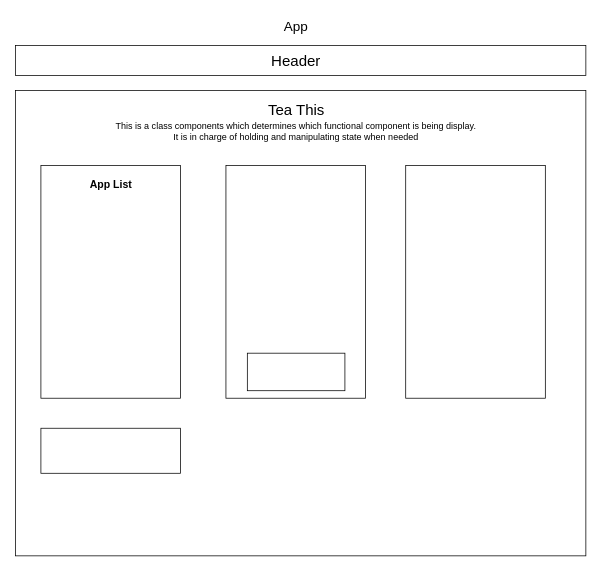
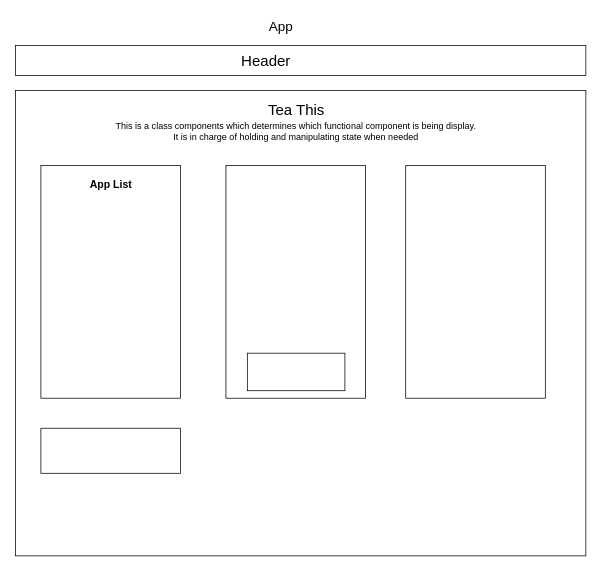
(296, 27) -> (281, 27)
(296, 60) -> (266, 60)
